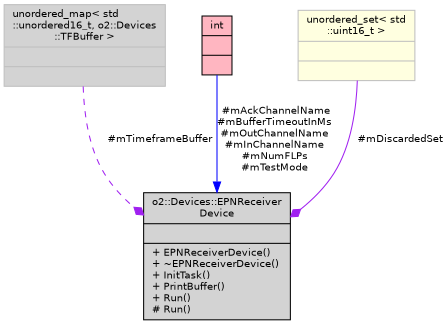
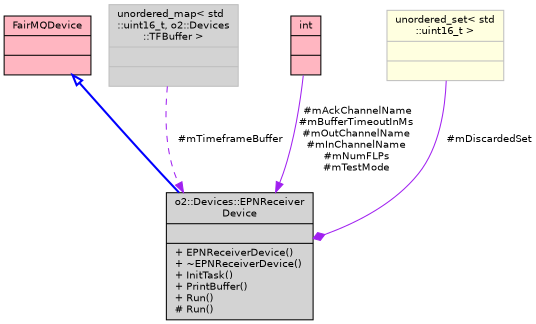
(85, 25) -> (174, 25)
none -> (48, 45)
(217, 128) -> (295, 130)
(95, 153) -> (167, 136)
